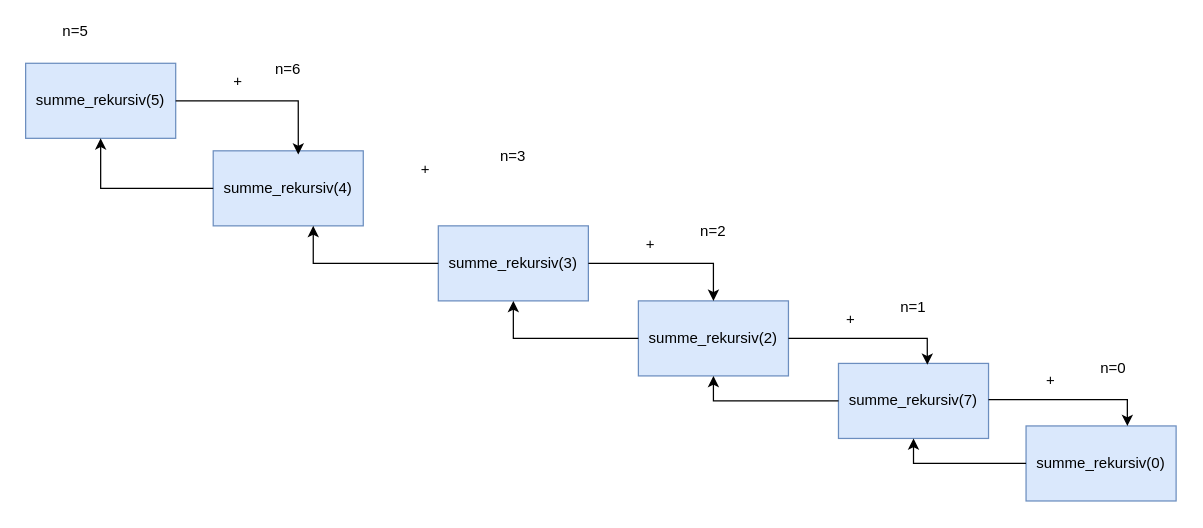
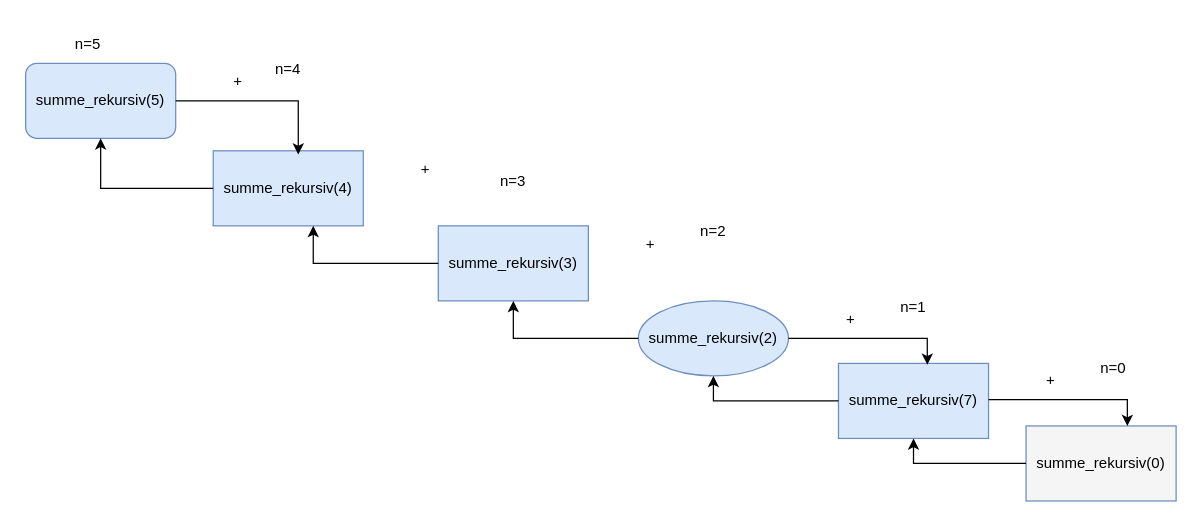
(76, 32) -> (88, 44)
(288, 69) -> (288, 69)
(101, 101) -> (101, 101)
(513, 157) -> (513, 182)
(665, 263) -> none
(713, 338) -> (713, 338)
(1101, 463) -> (1101, 463)
